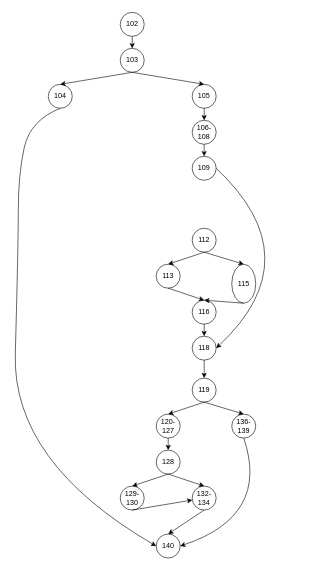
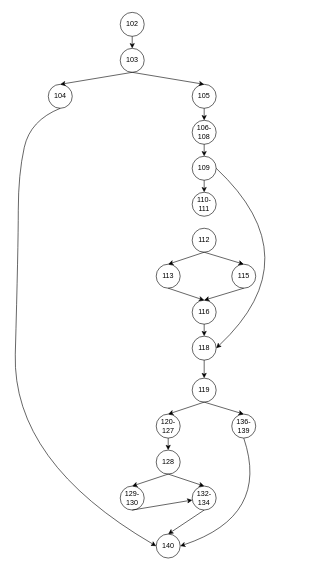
none -> (204, 186)
none -> (204, 204)
(244, 284) -> (244, 276)
